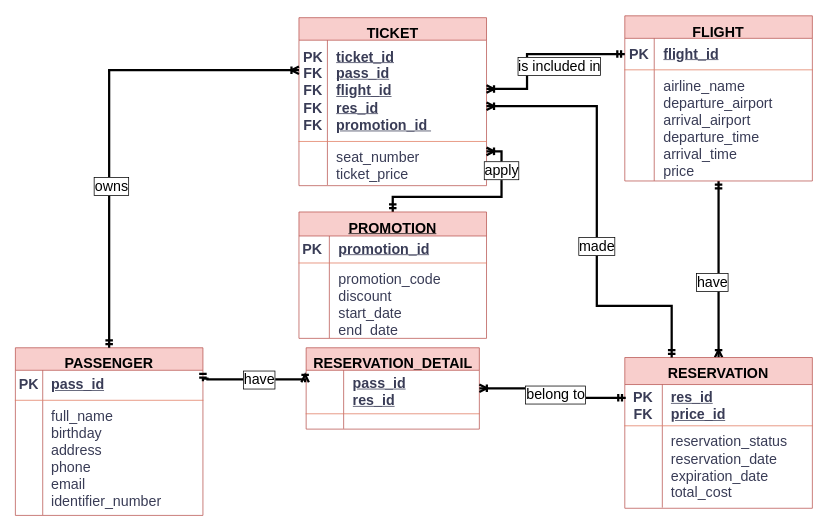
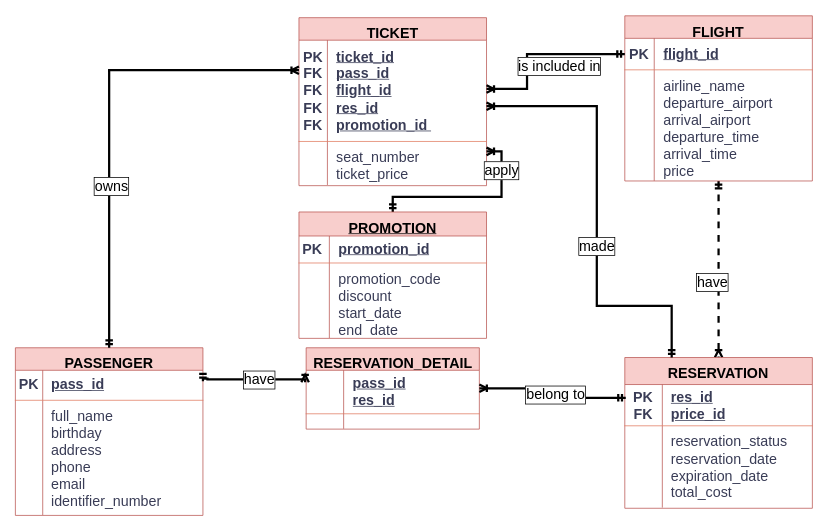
(718, 231) -> (718, 231)
